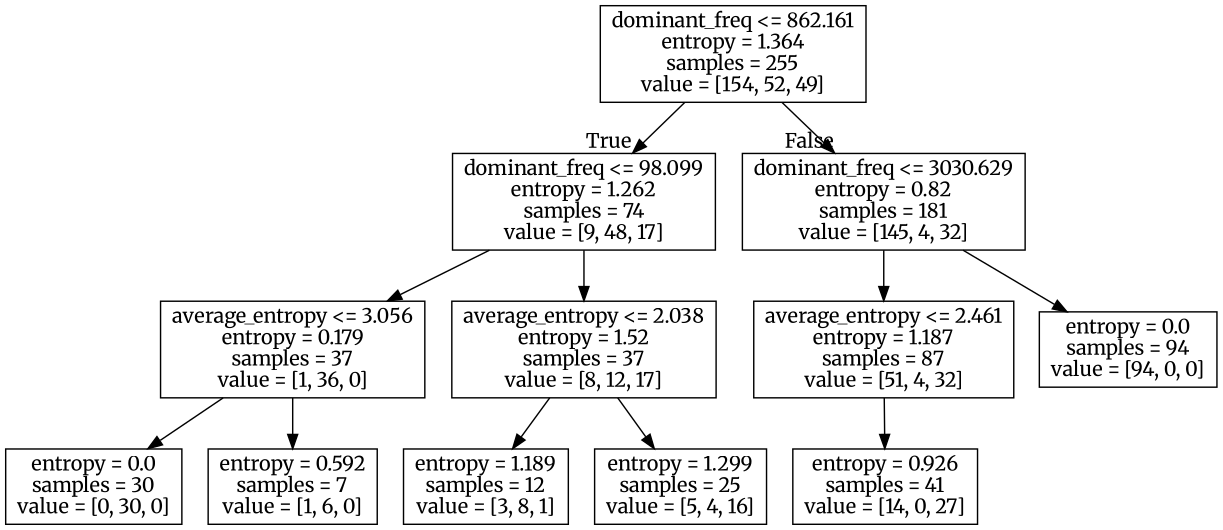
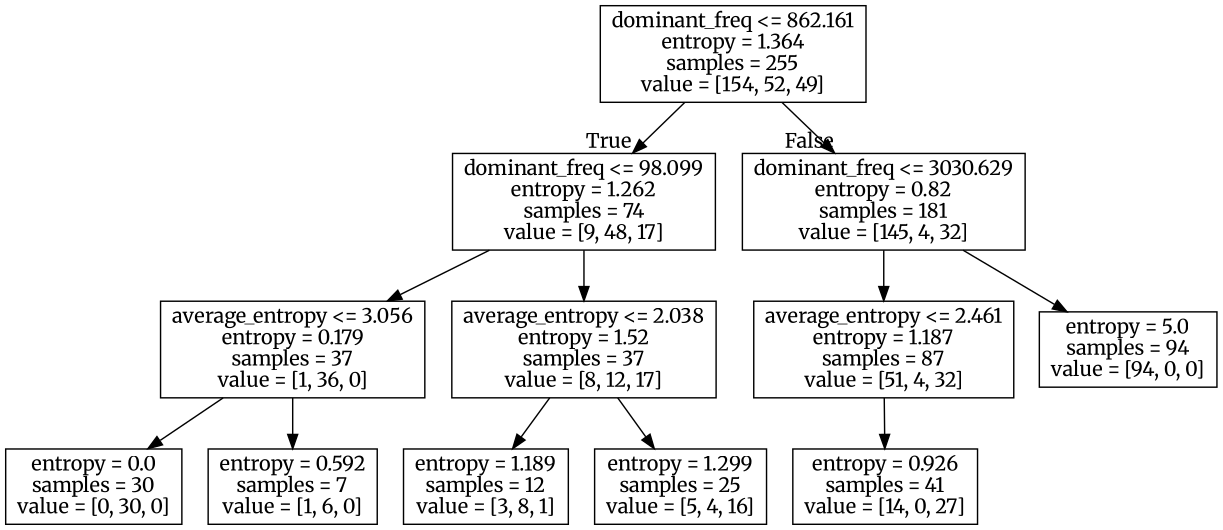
(1128, 350) -> (1128, 350)
